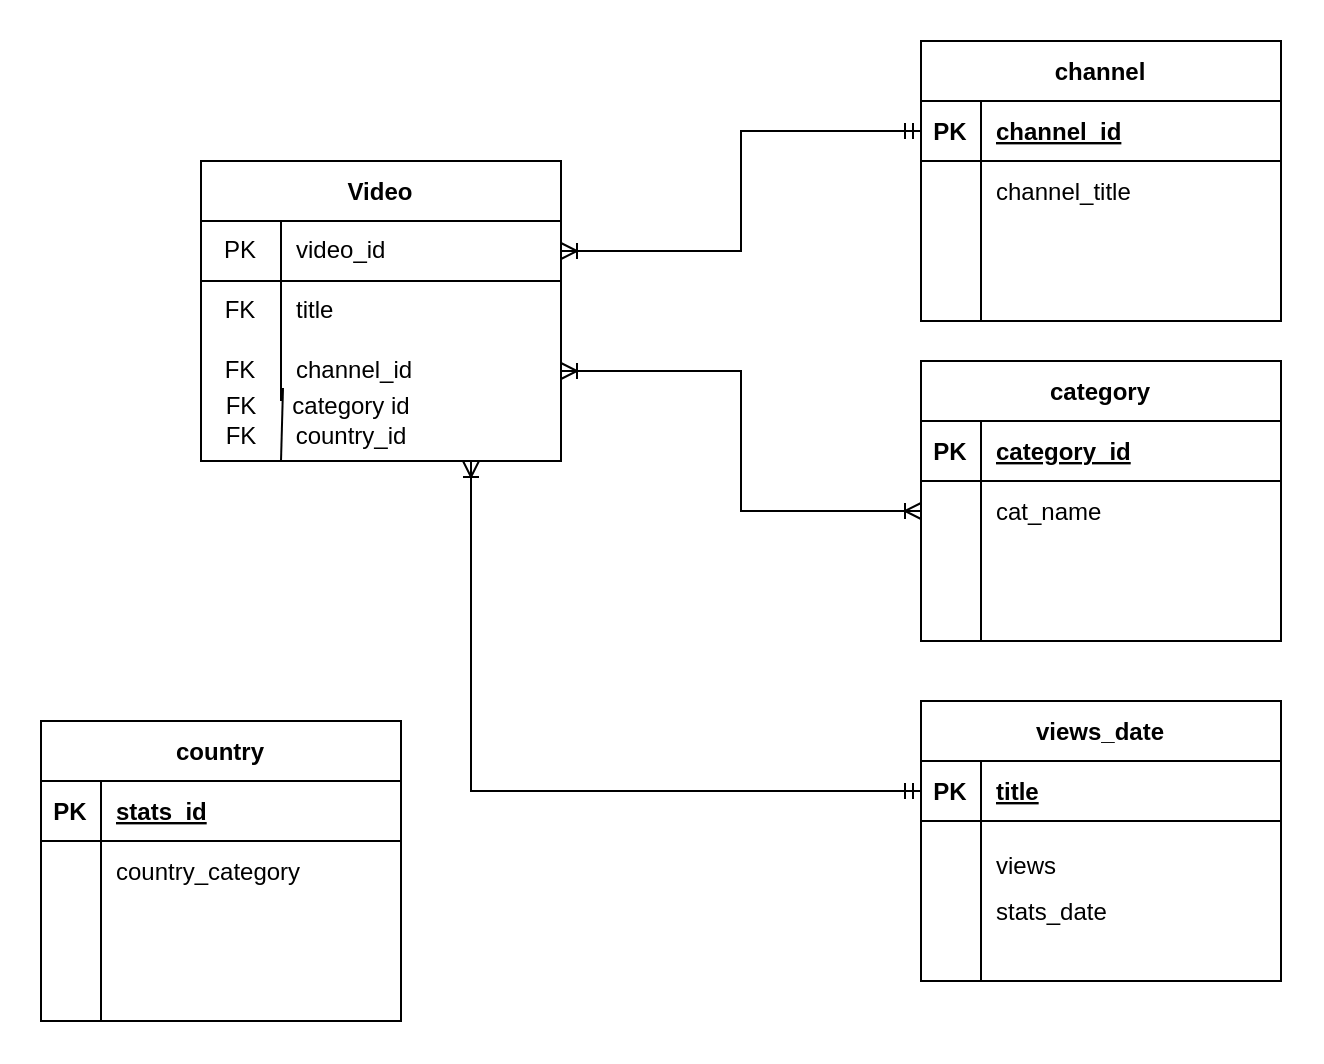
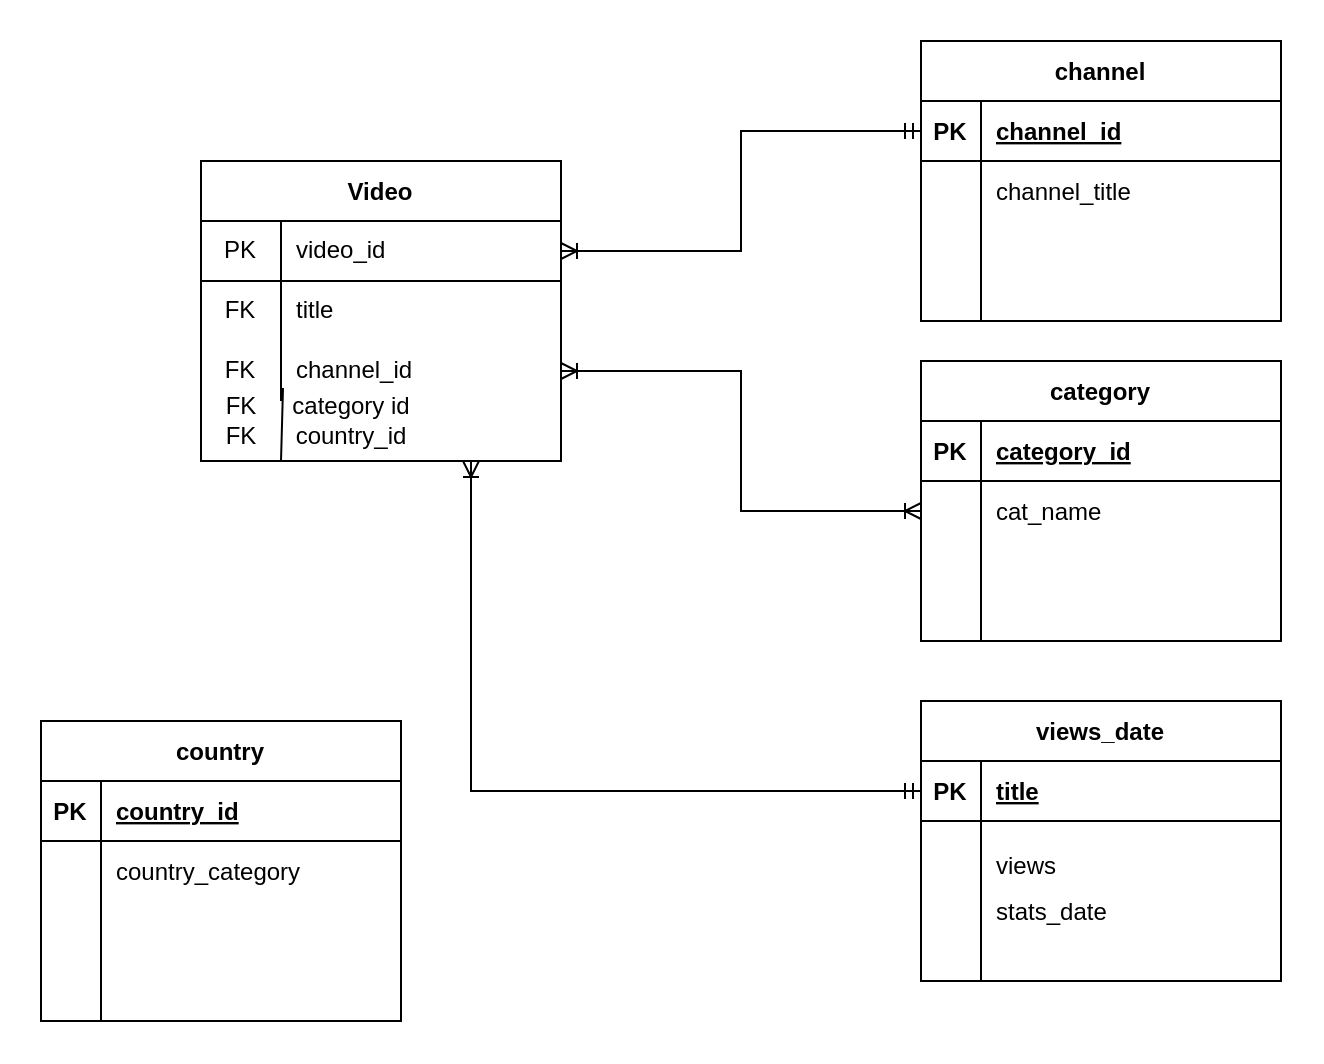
(167, 812) -> (180, 812)
